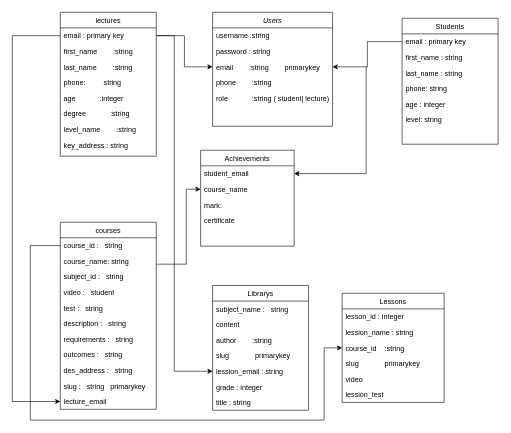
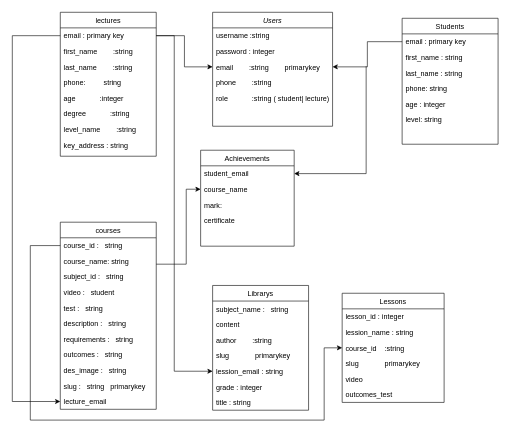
(247, 52) -> (249, 52)
(104, 371) -> (99, 371)
(368, 395) -> (372, 395)
